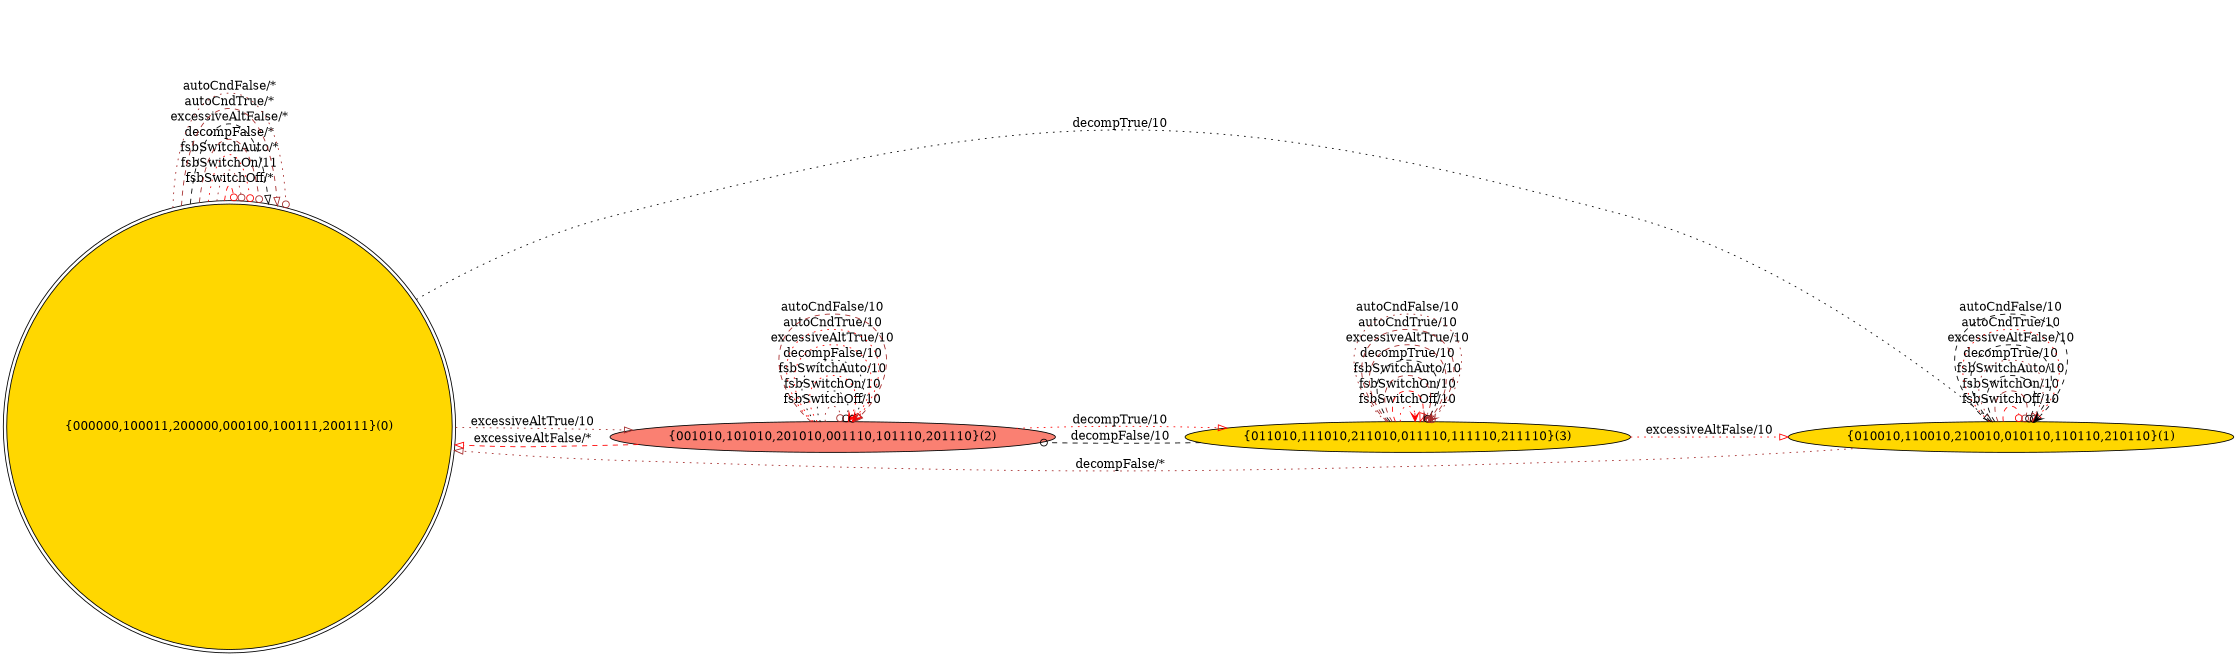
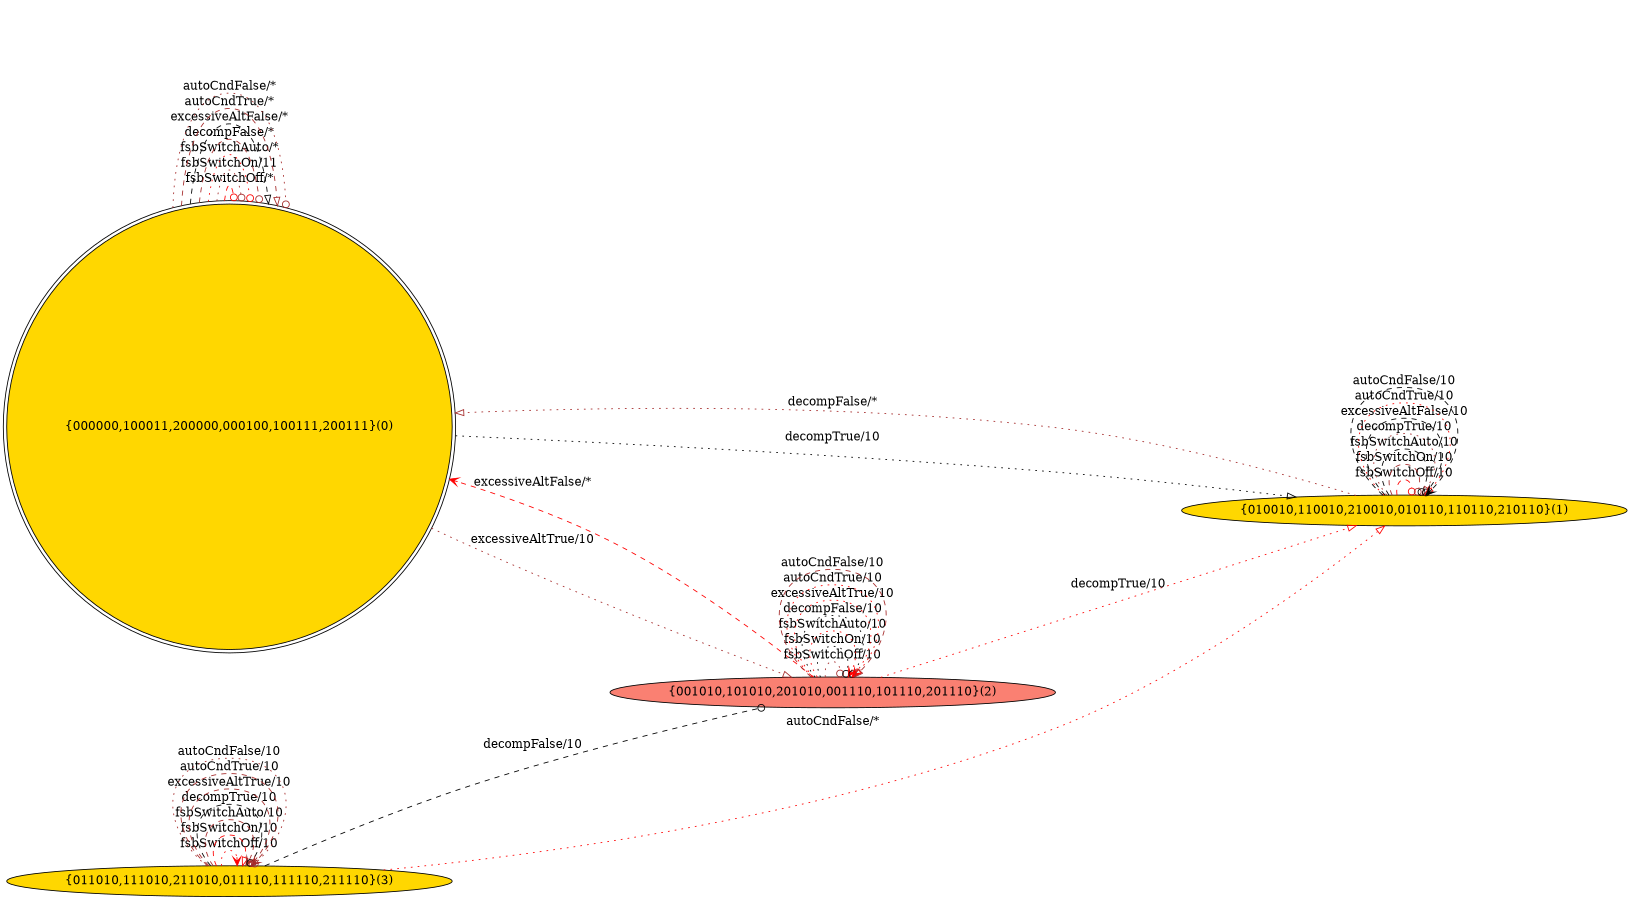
(1117, 426) -> (1114, 603)
(1709, 431) -> (833, 722)
(551, 446) -> (646, 560)
